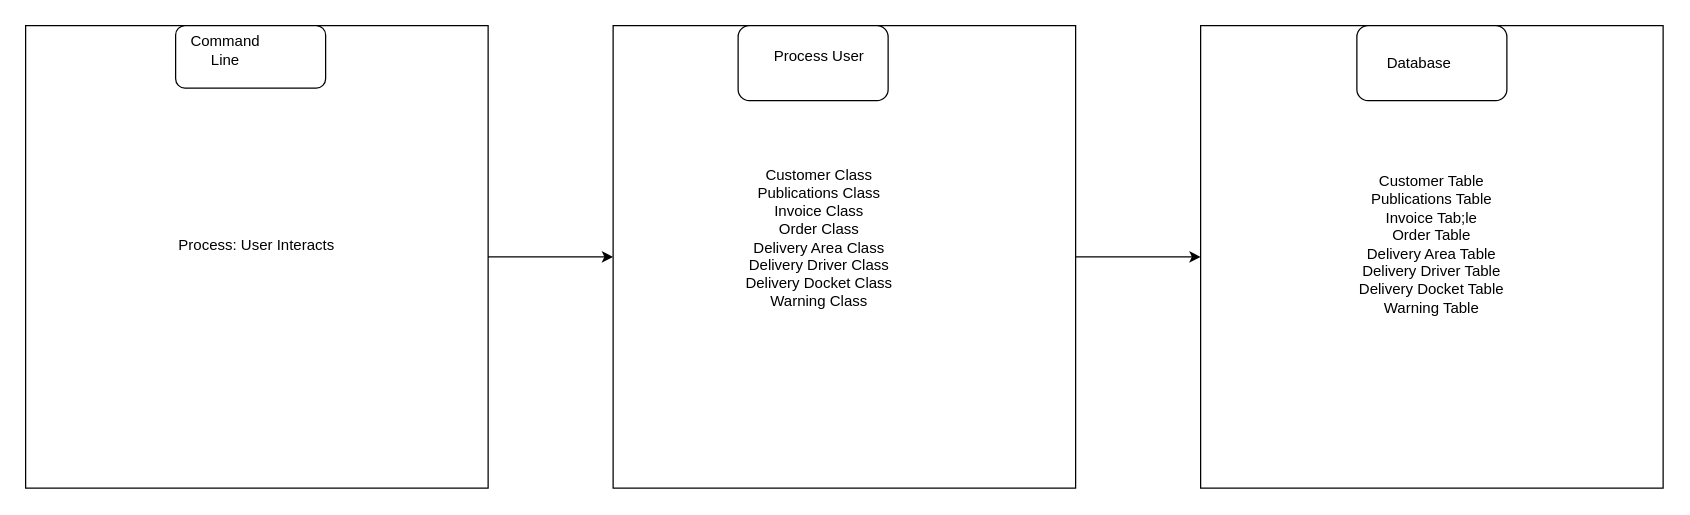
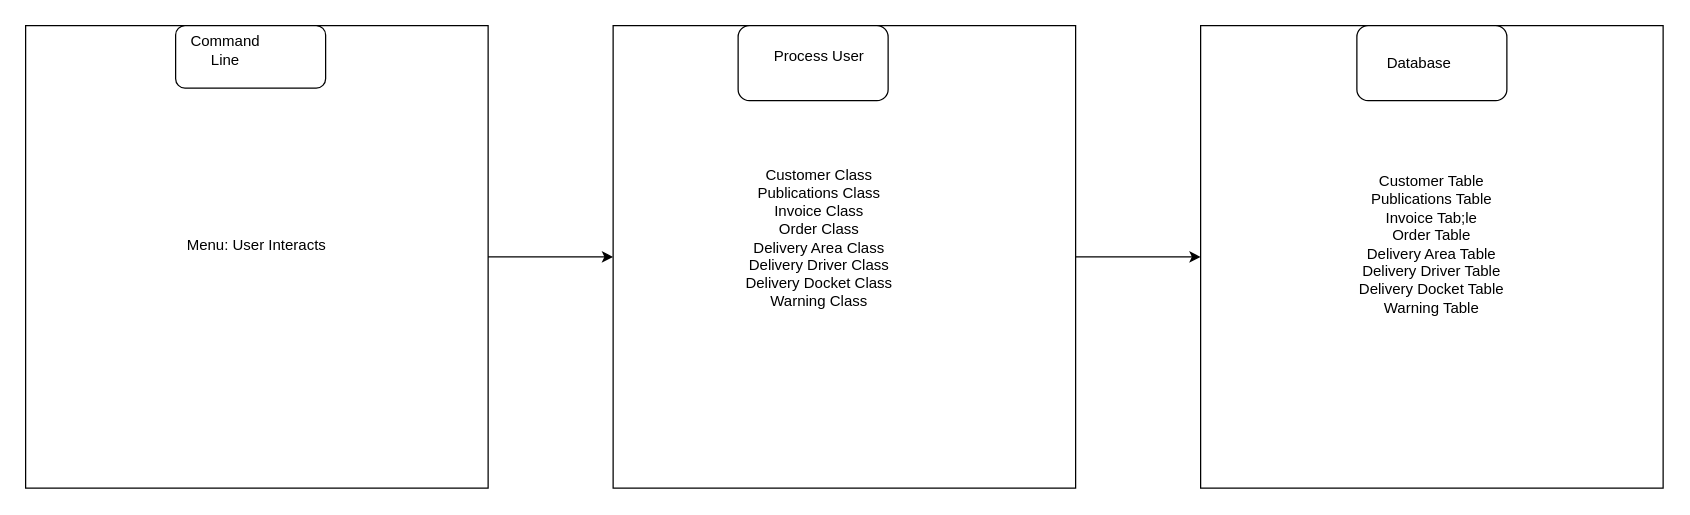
(257, 263) -> (257, 263)
